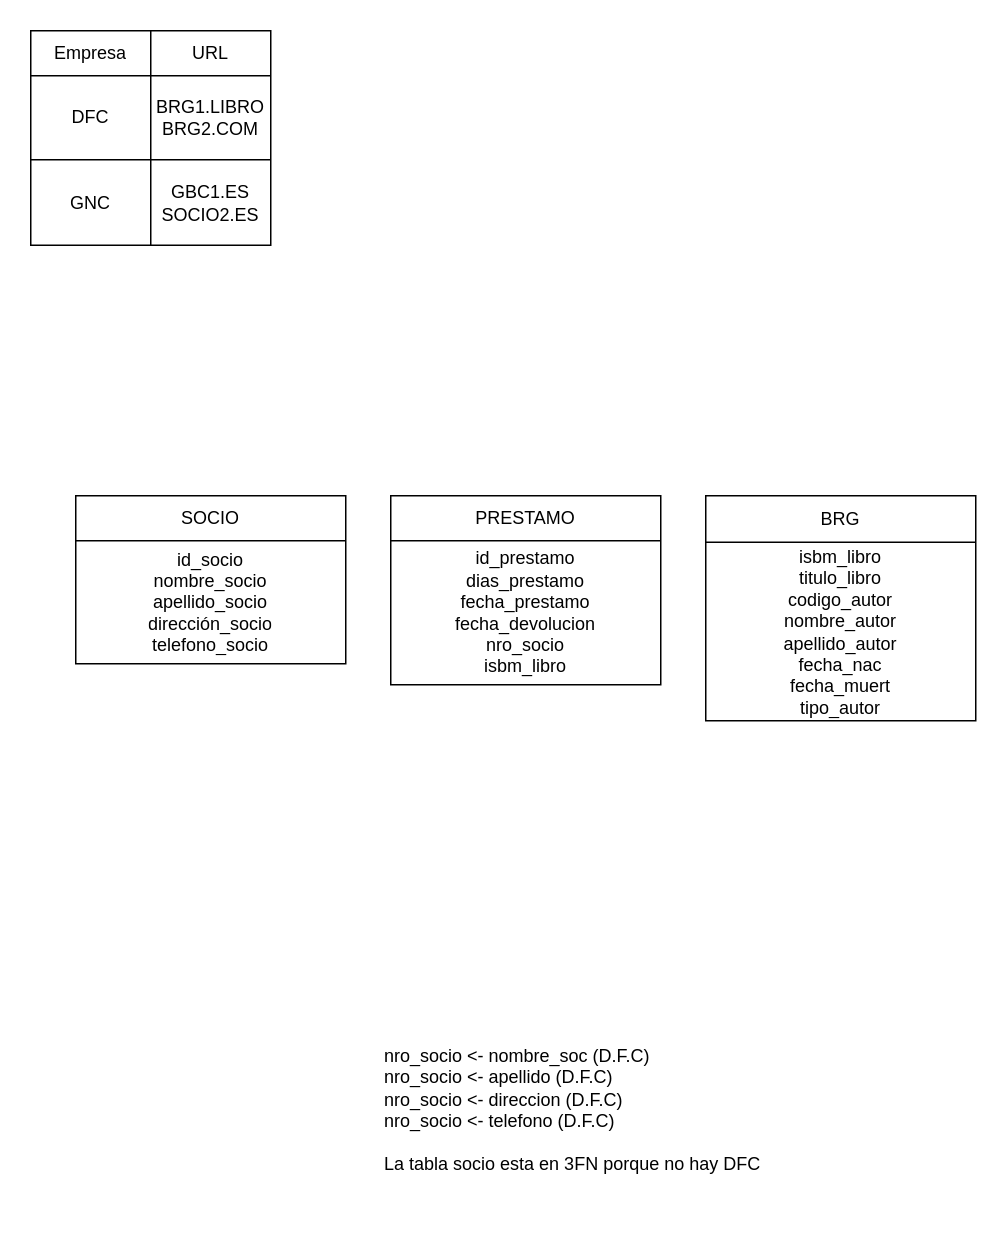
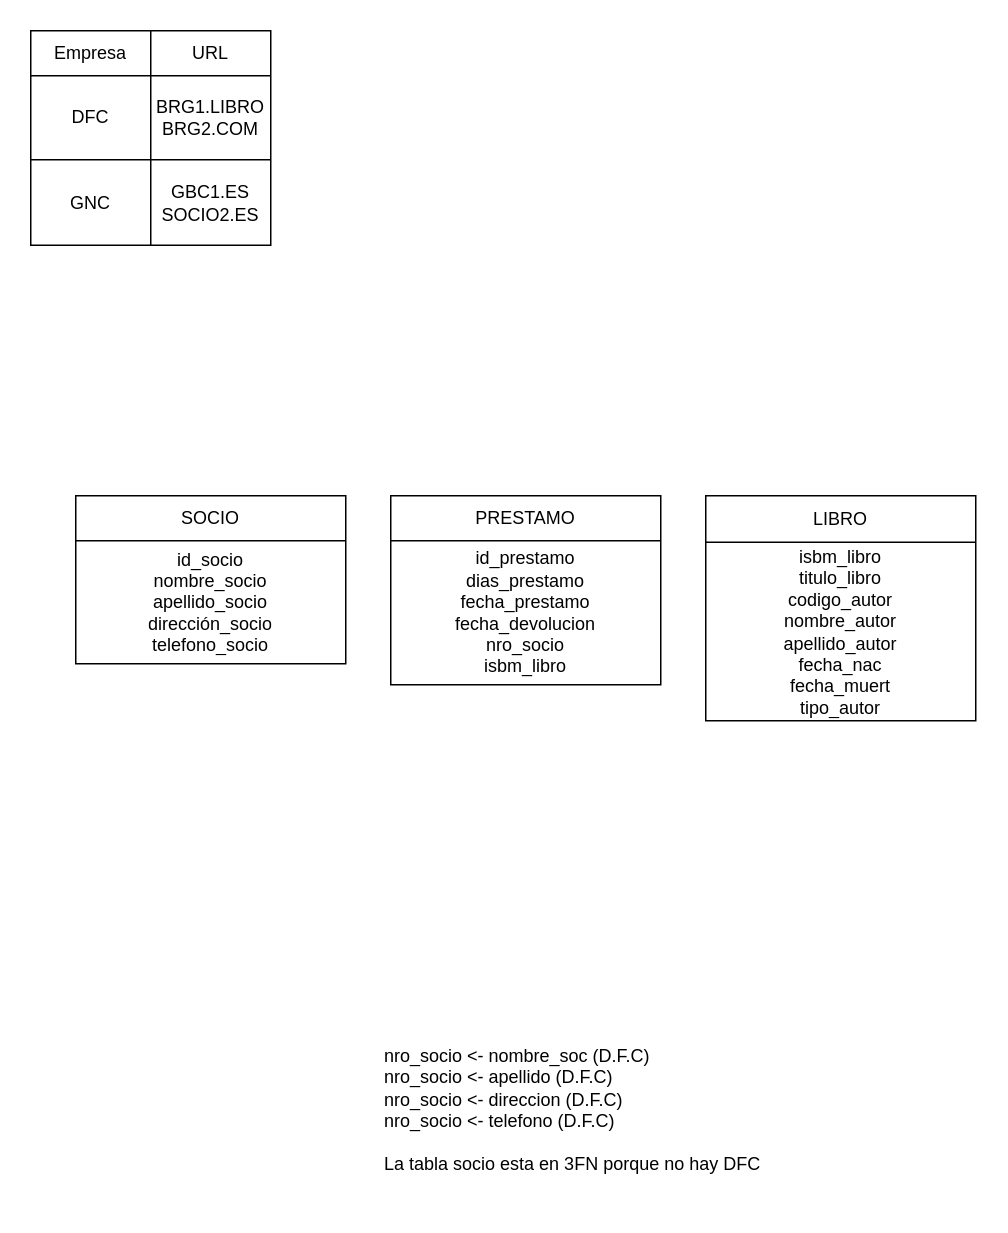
(841, 520) -> (841, 520)
